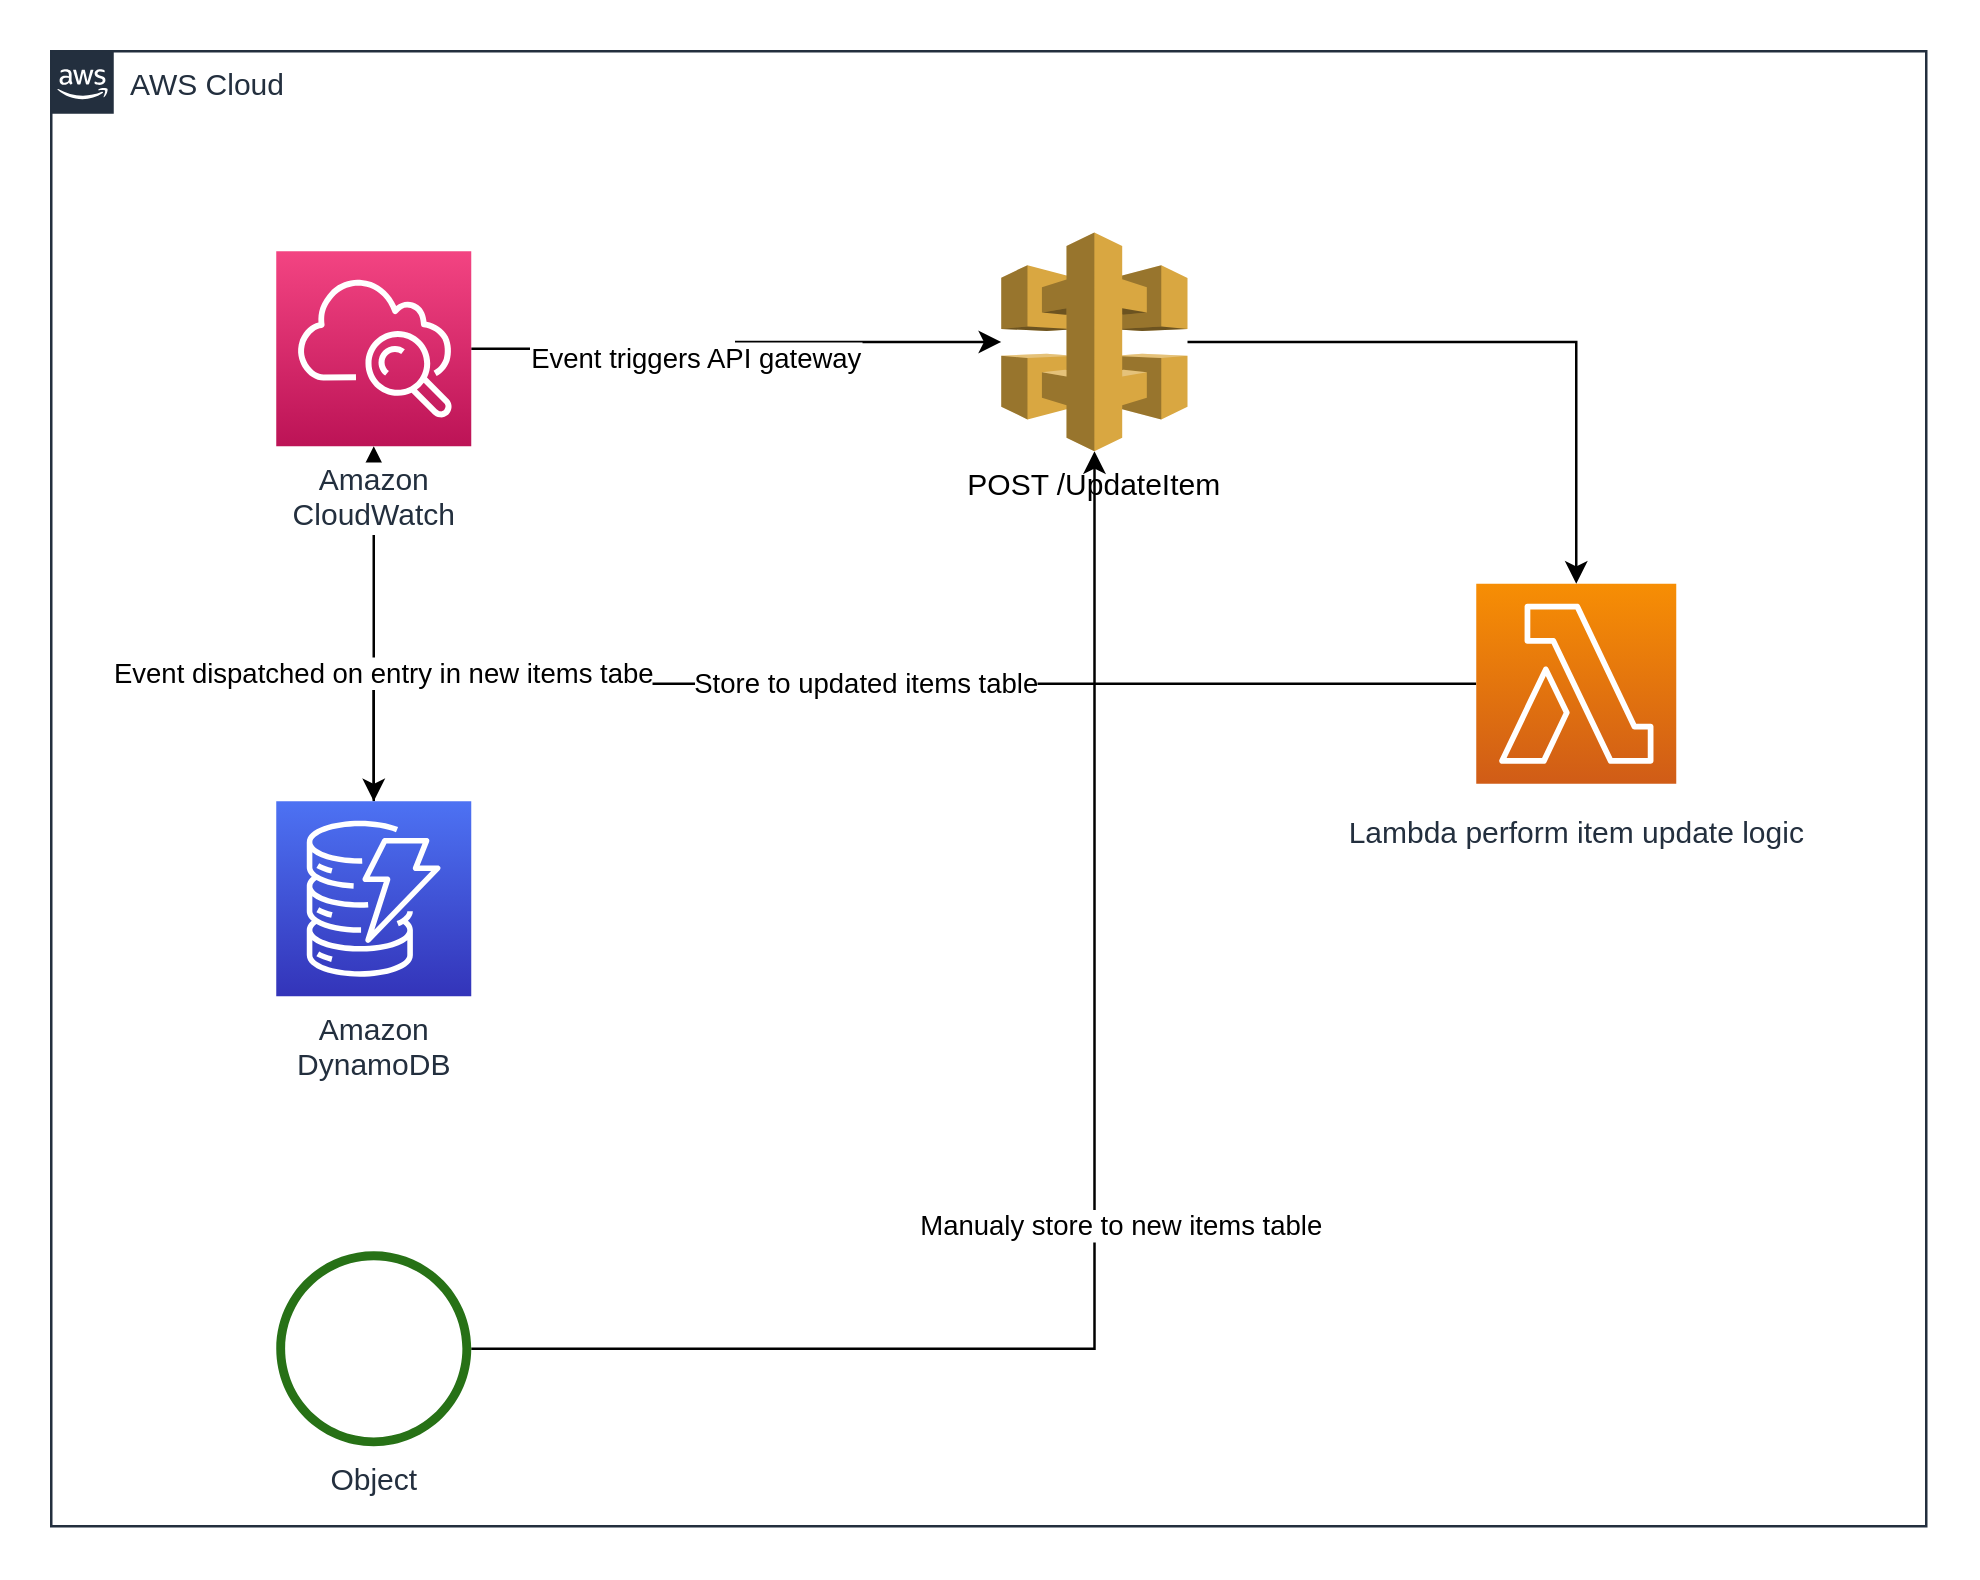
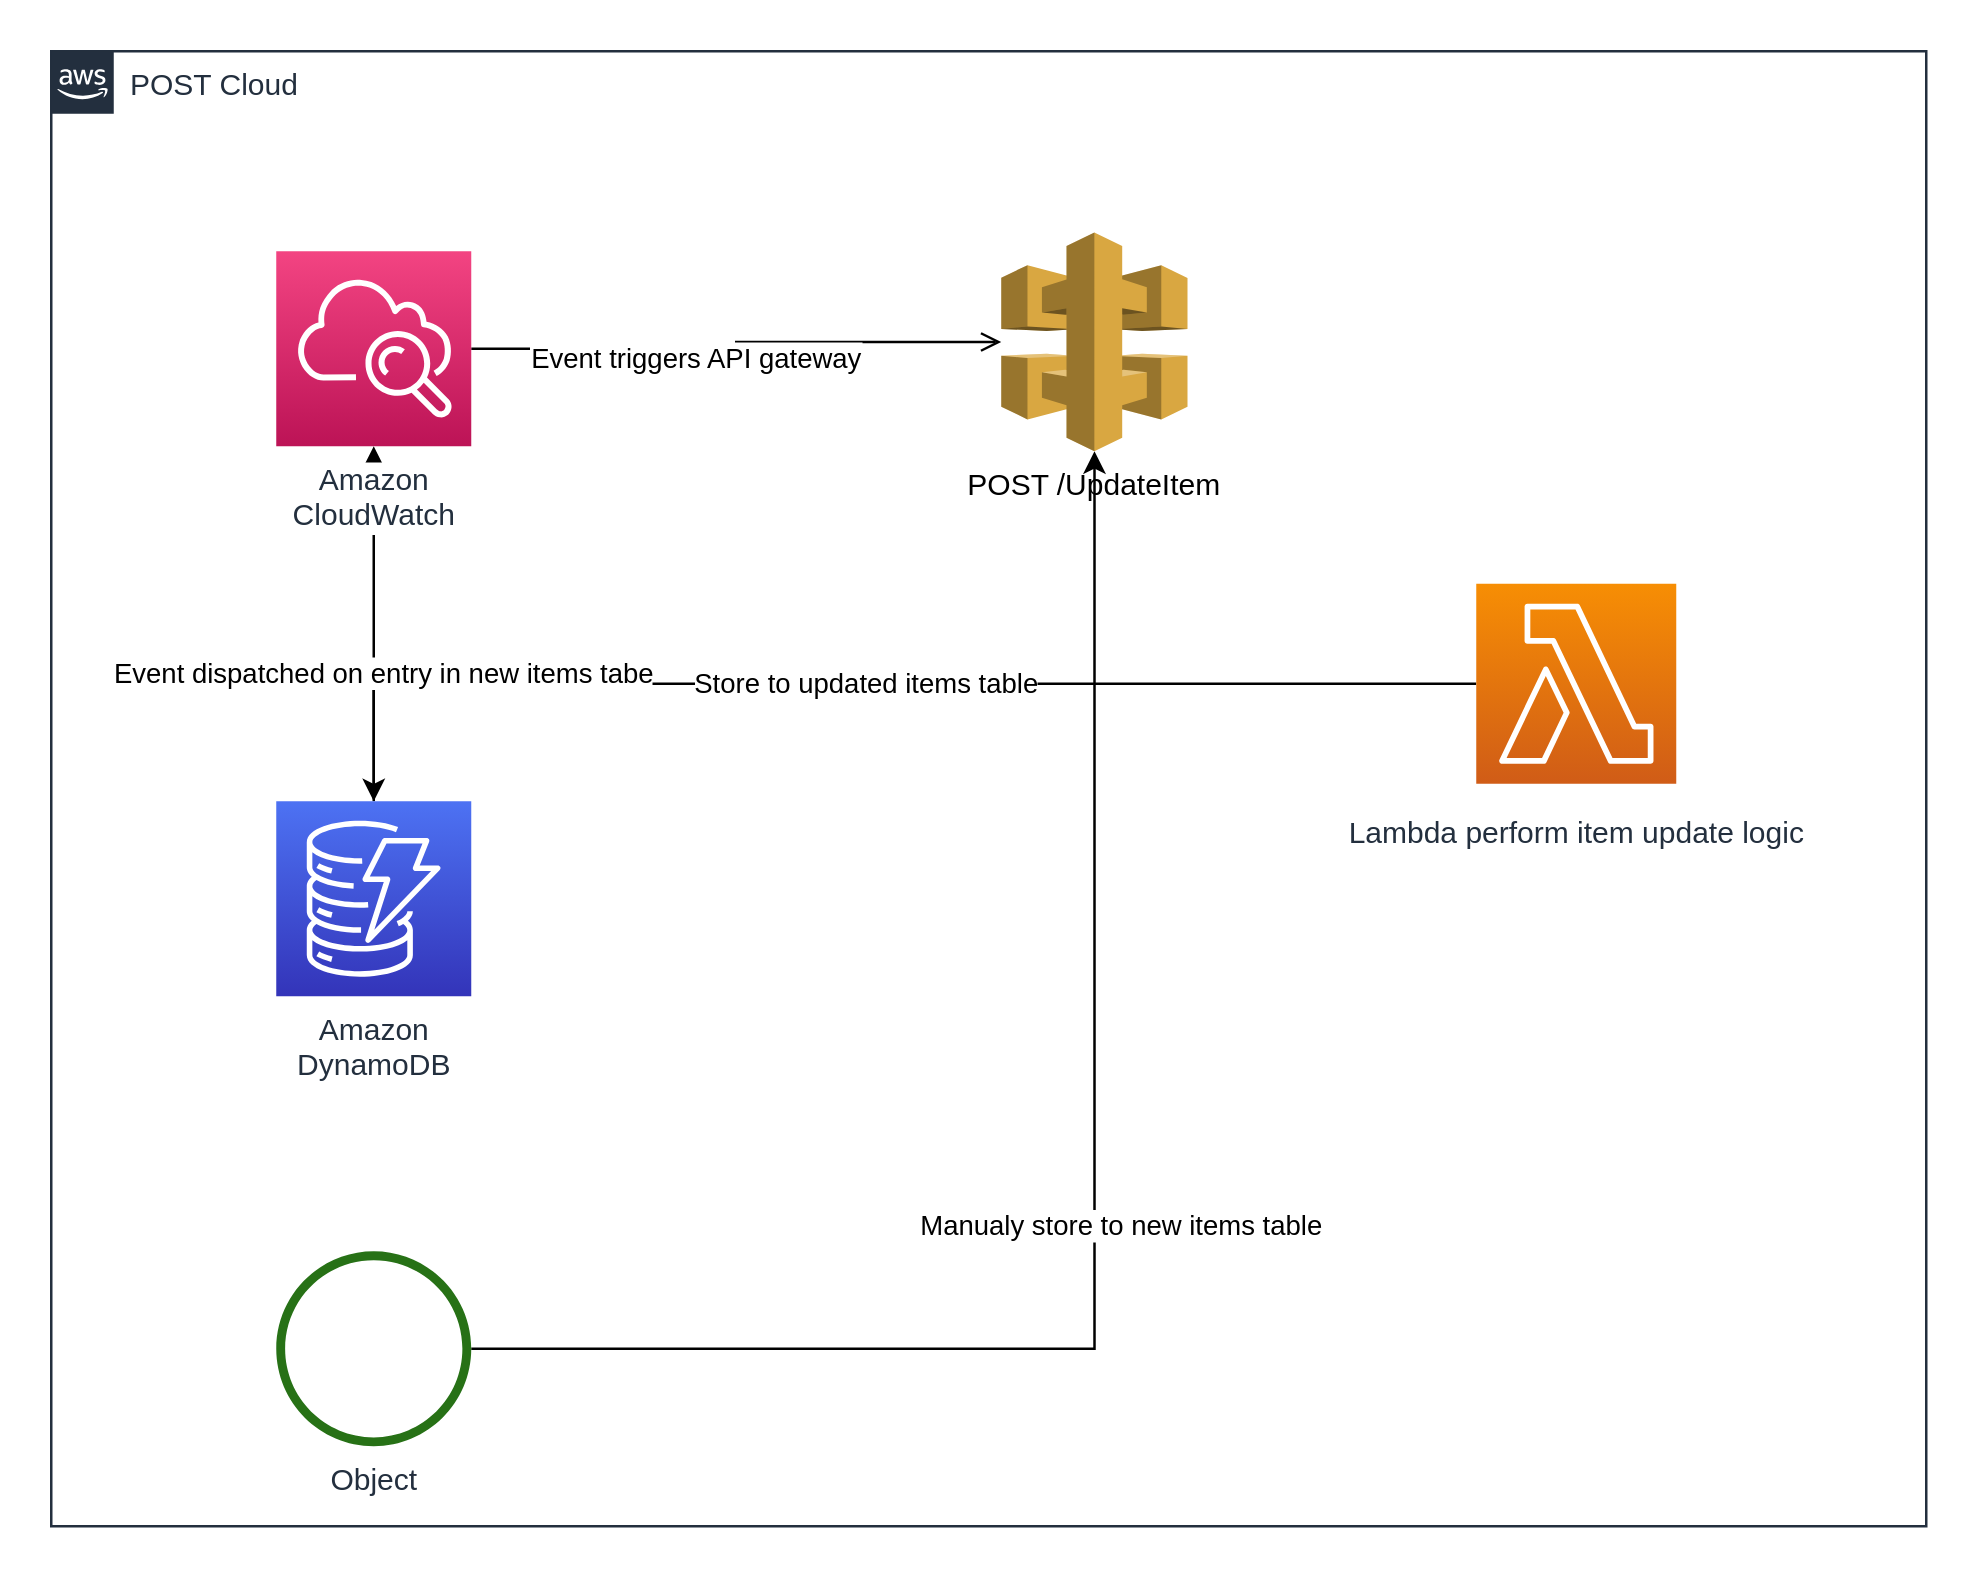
(199, 87) -> (207, 87)
(983, 342) -> (987, 342)
(1494, 342) -> none
